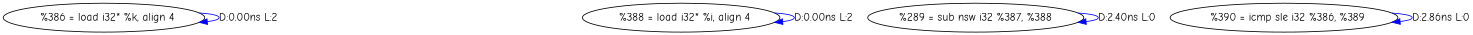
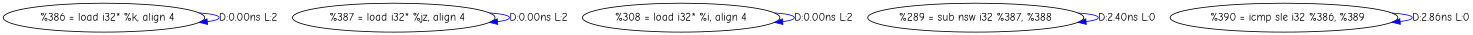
none -> (394, 18)
(681, 18) -> (681, 18)
